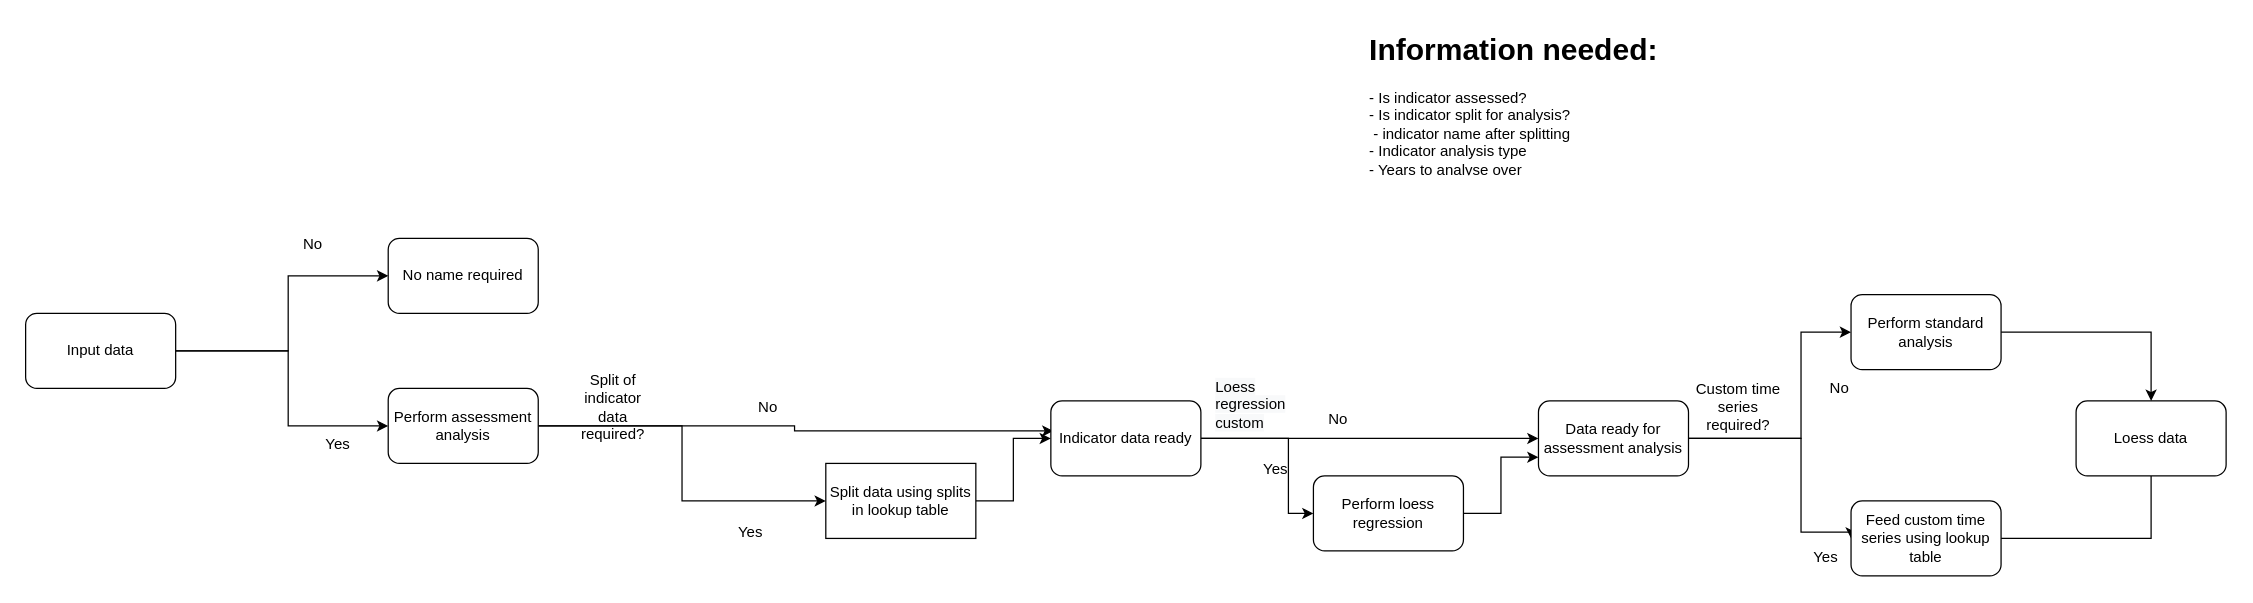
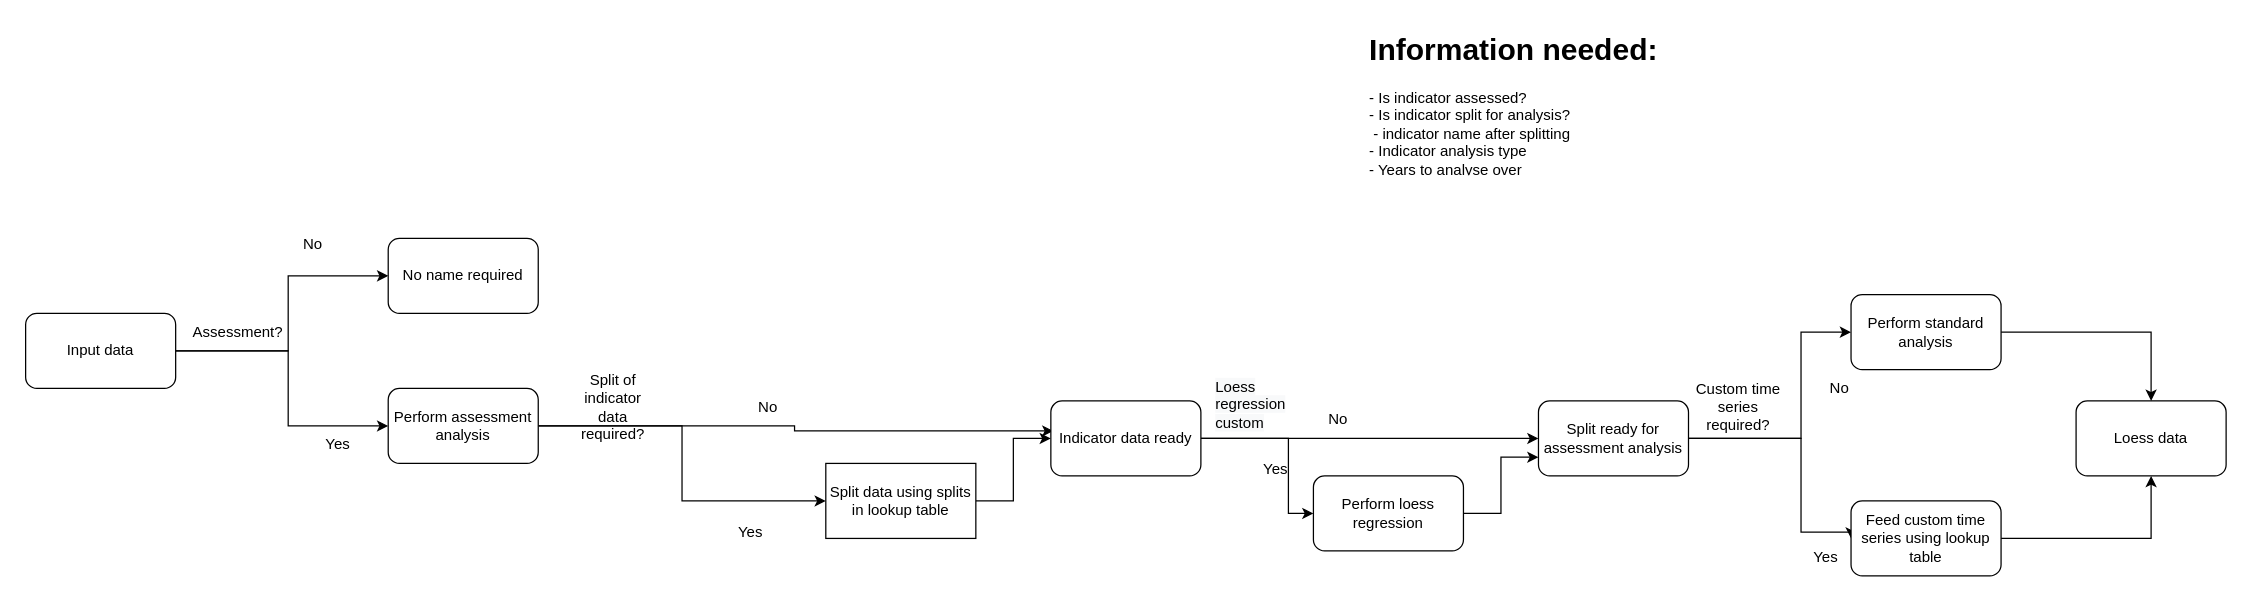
none -> (238, 332)
(1613, 438) -> (1613, 438)
(2151, 482) -> (2151, 486)
